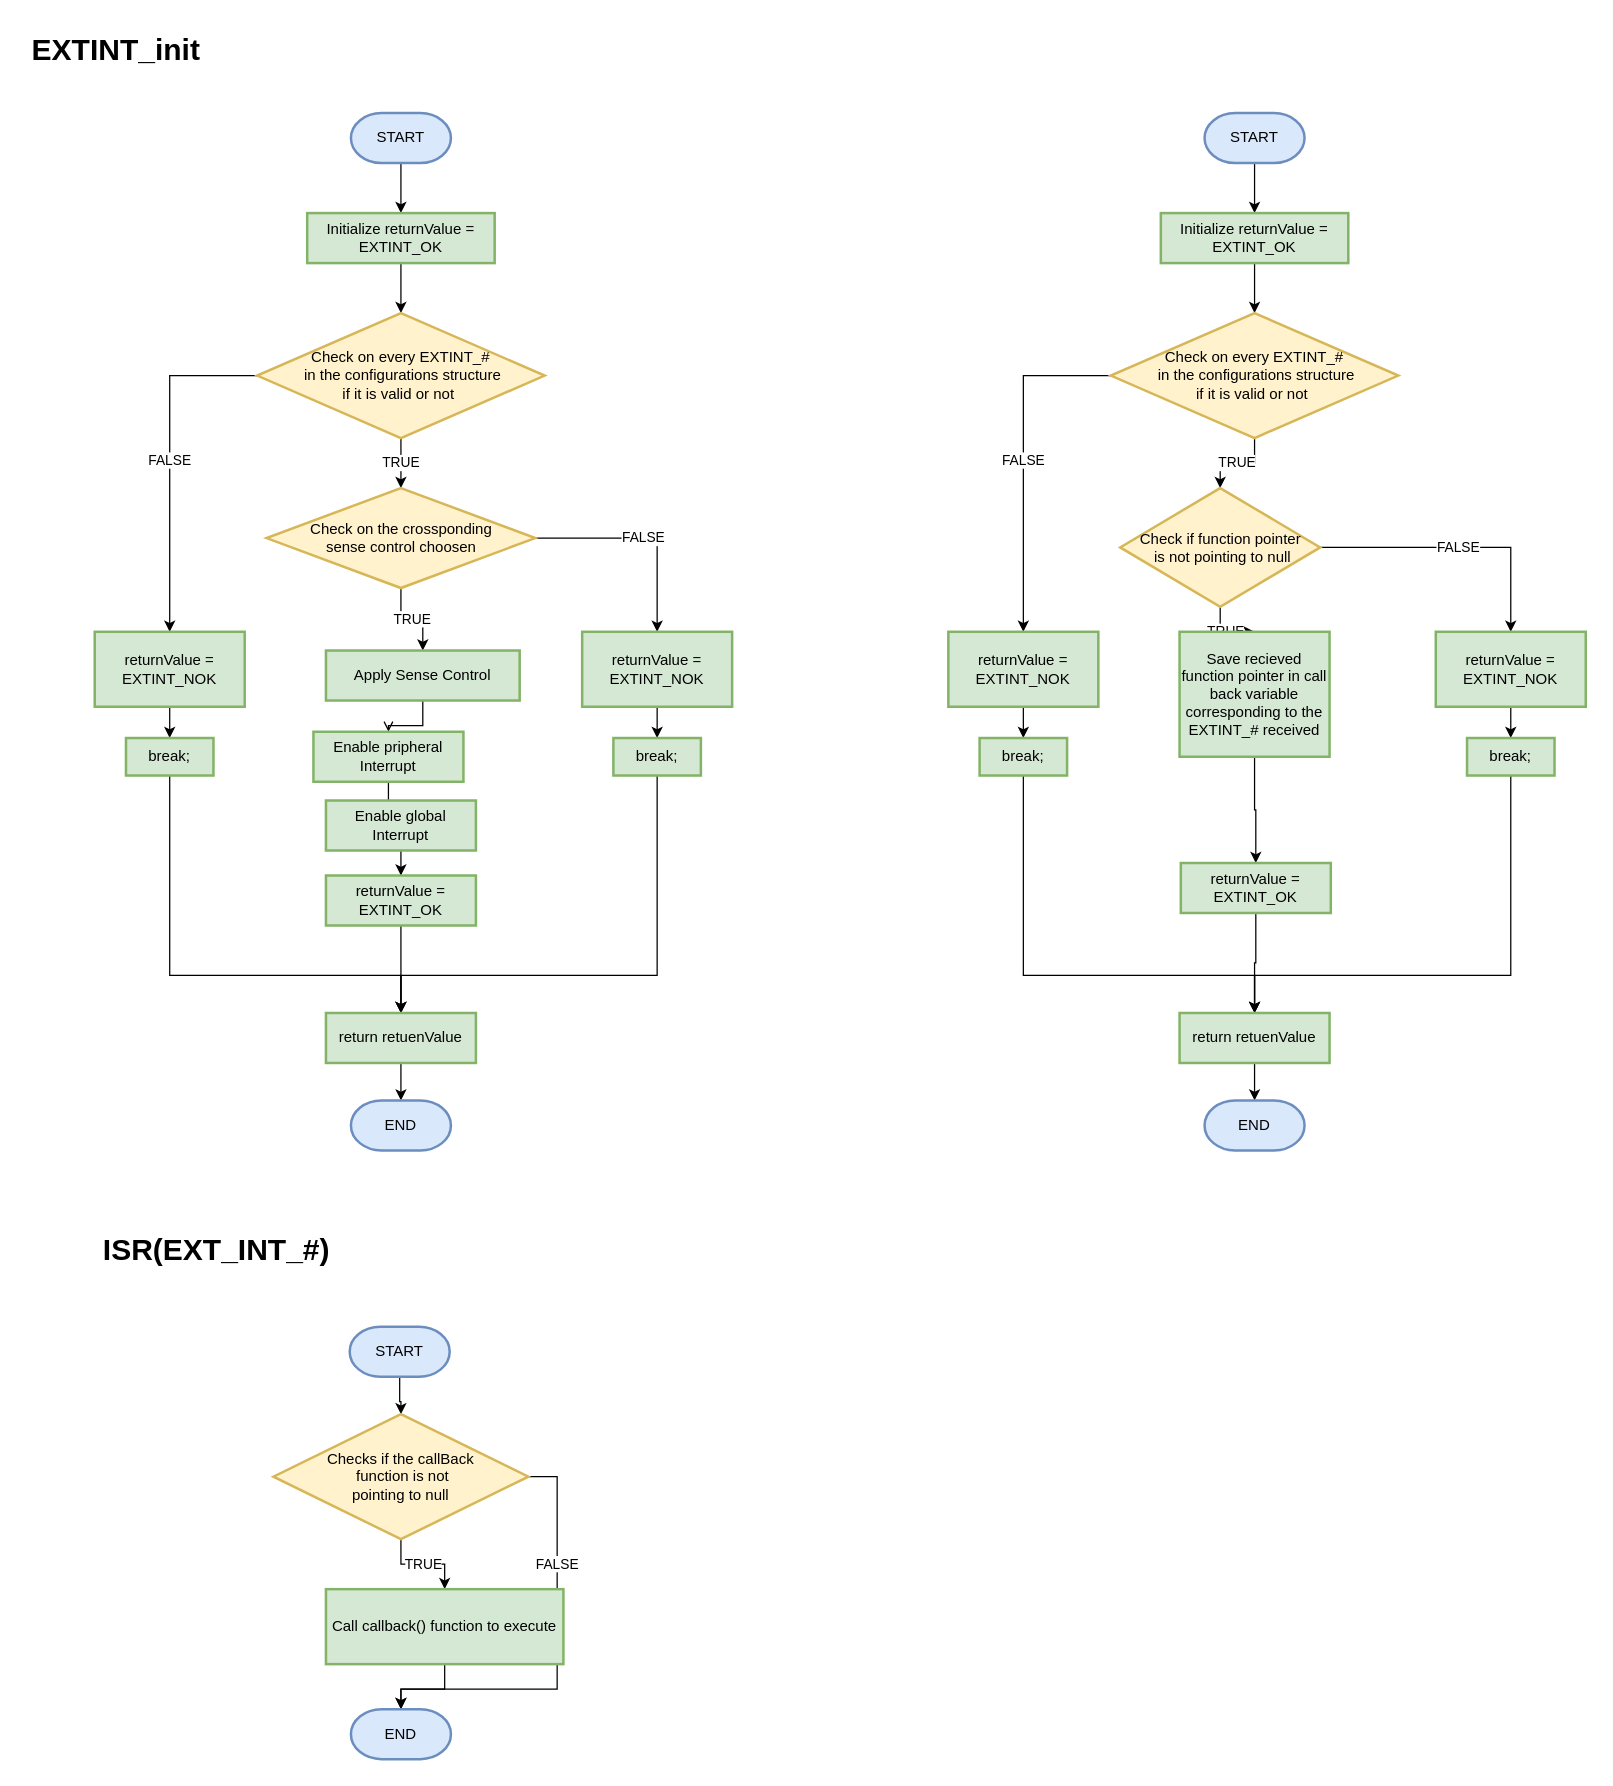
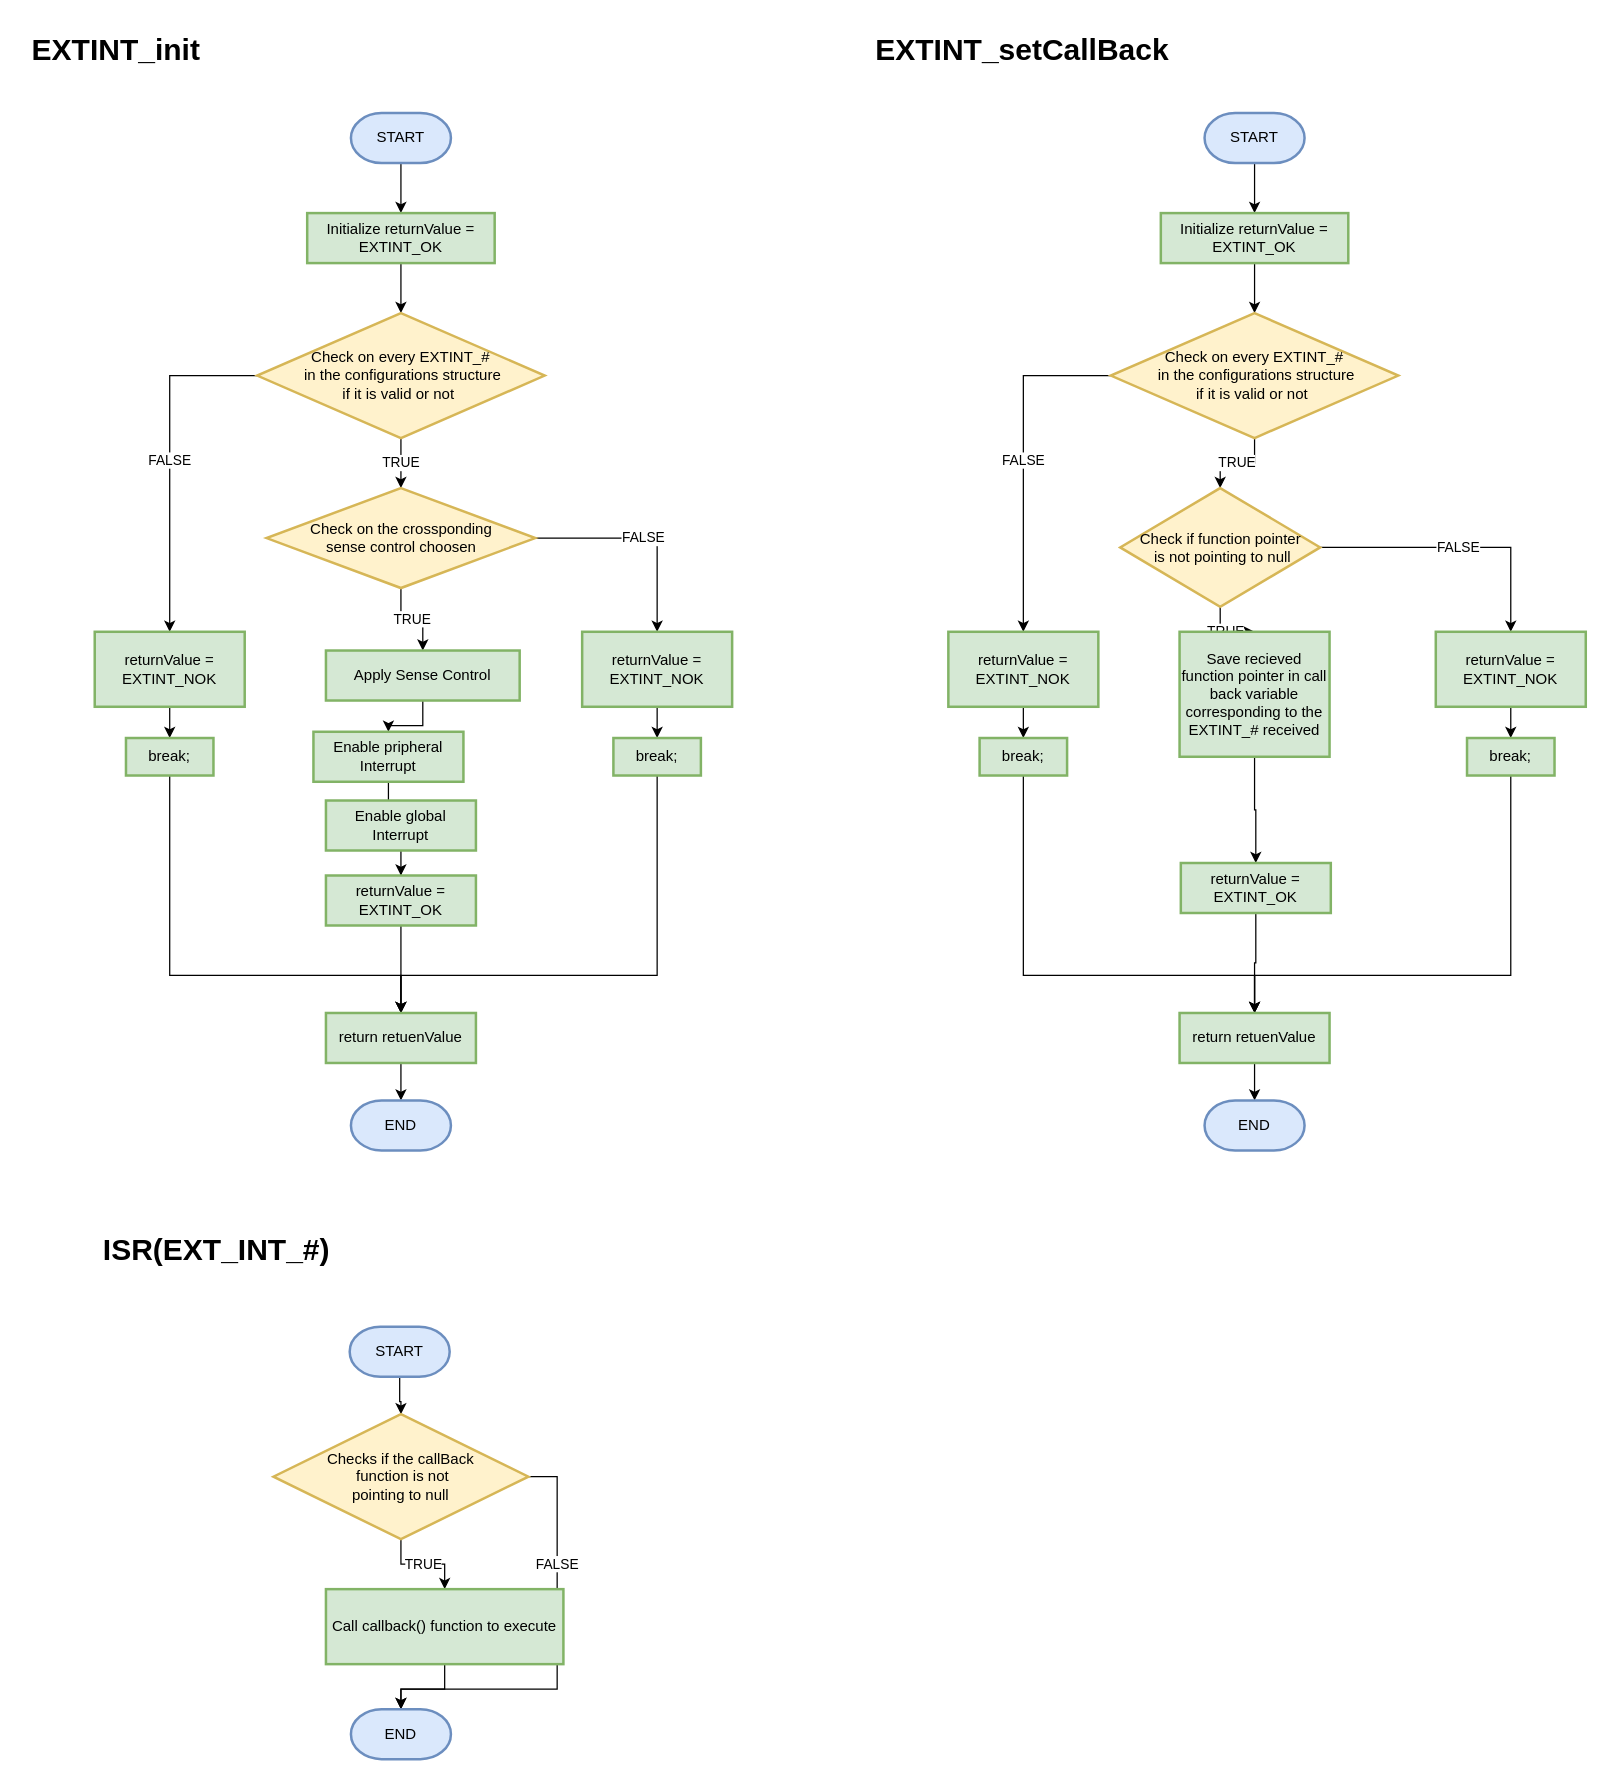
none -> (1030, 51)
(389, 726) -> (390, 726)
